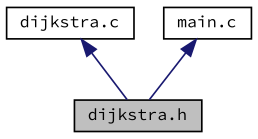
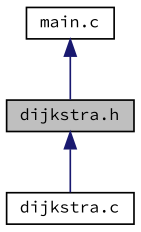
(109, 76) -> (70, 171)
